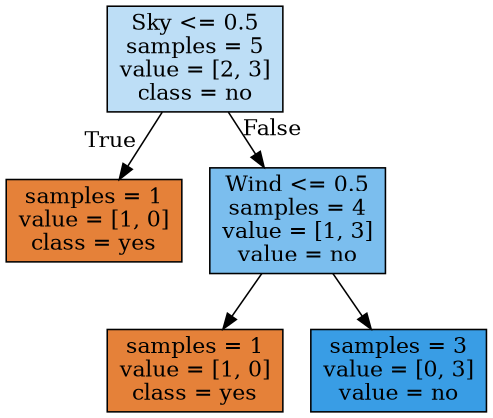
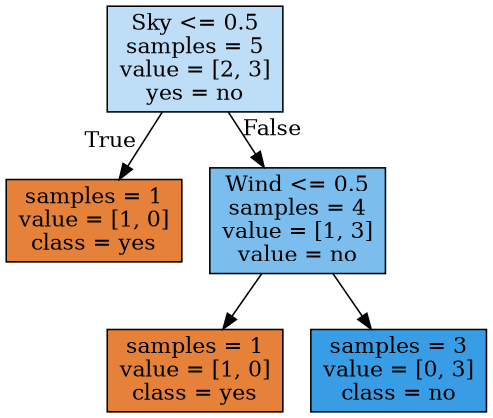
(195, 59) -> (195, 59)
(399, 371) -> (399, 371)
